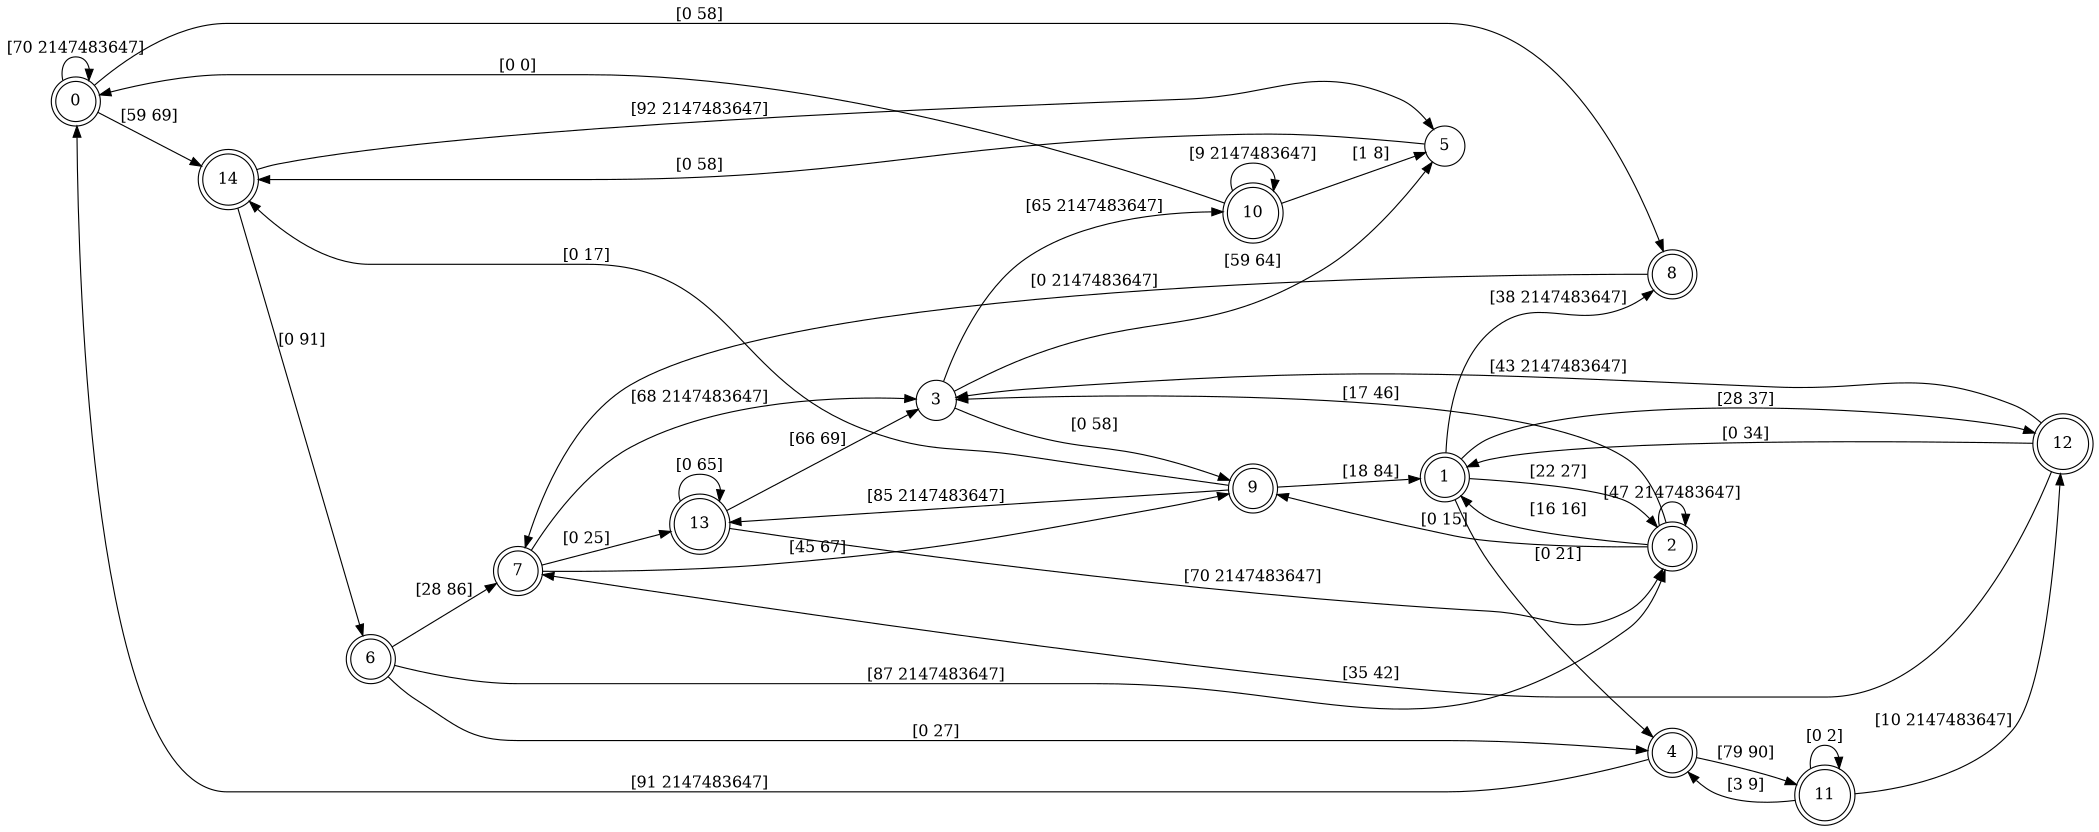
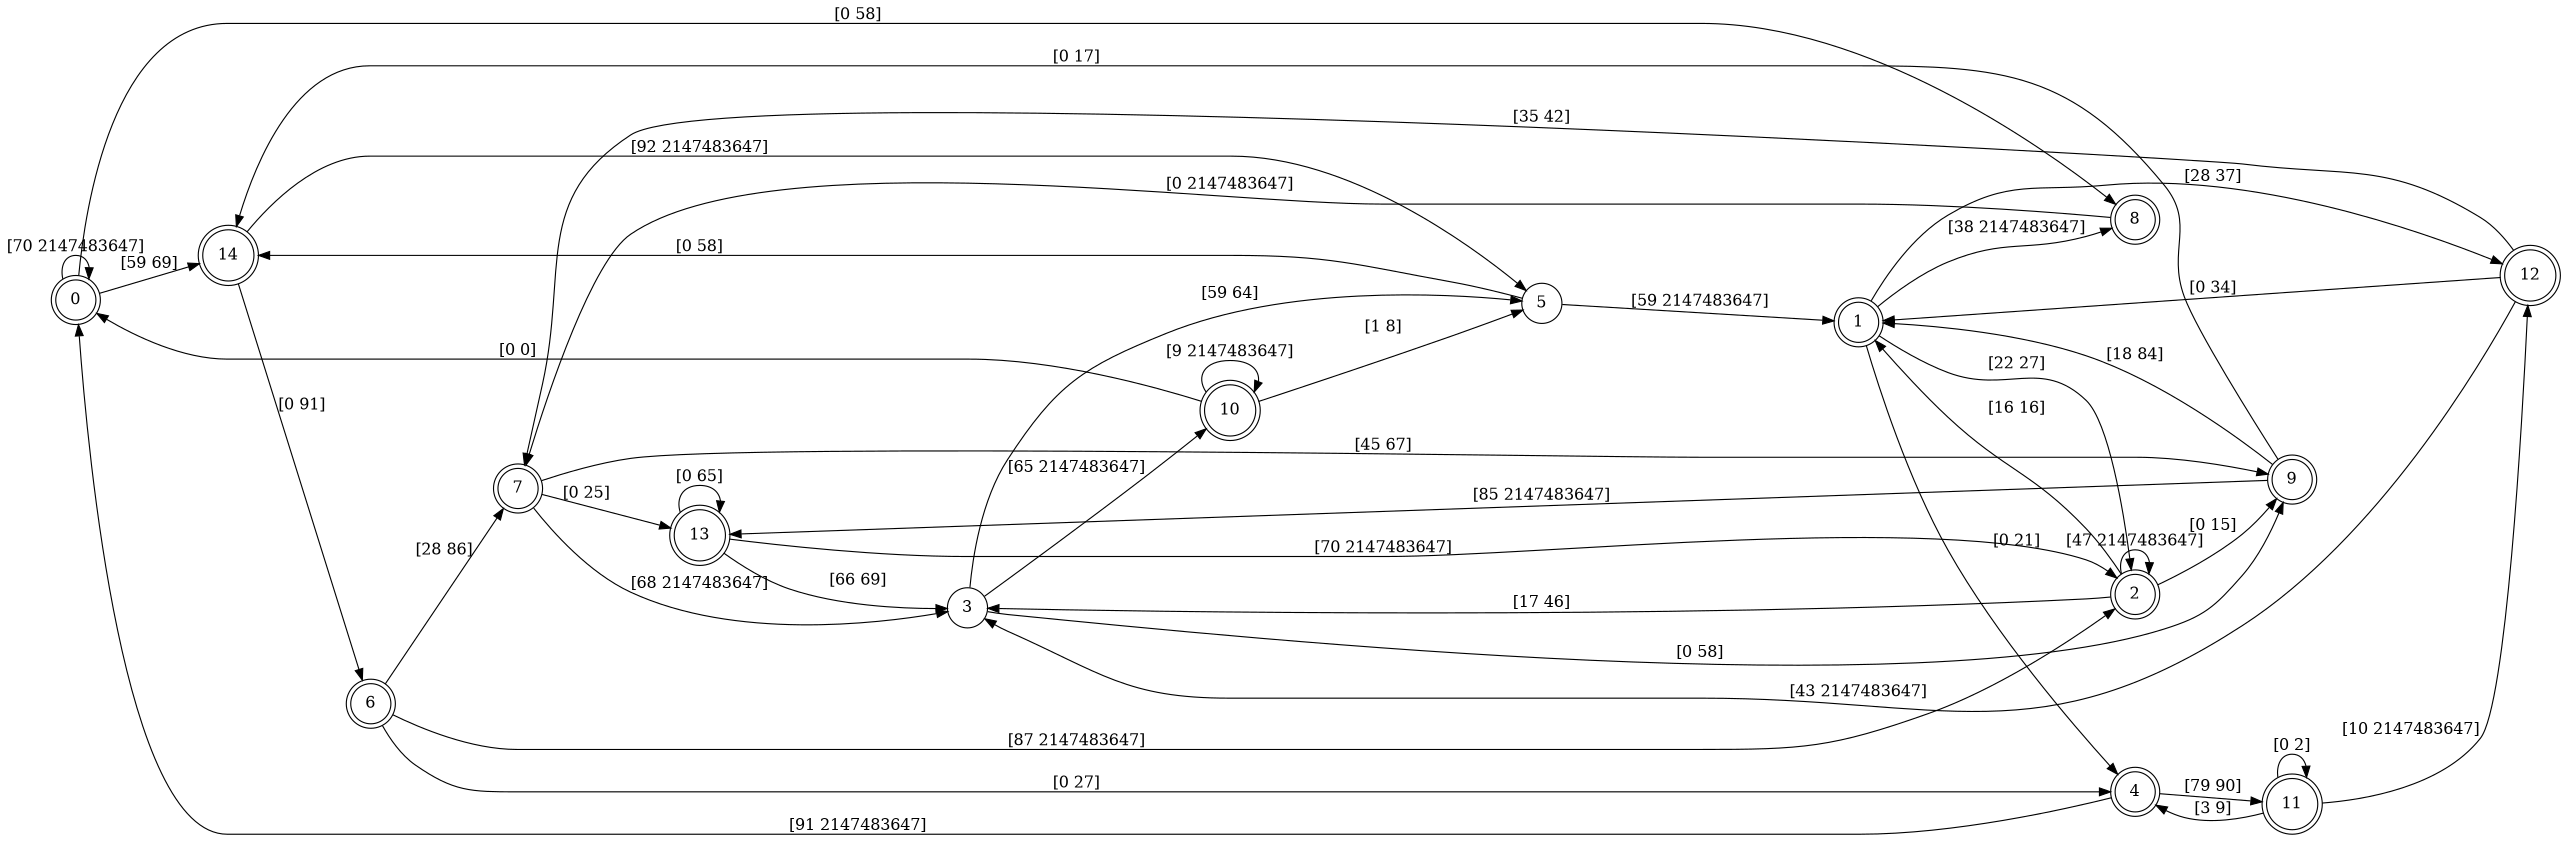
none -> (1692, 312)
